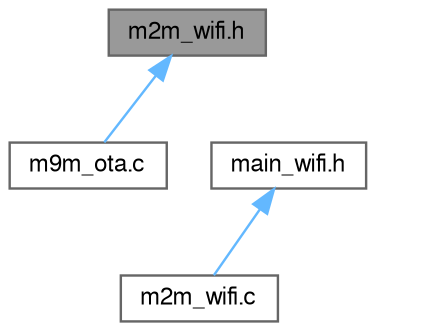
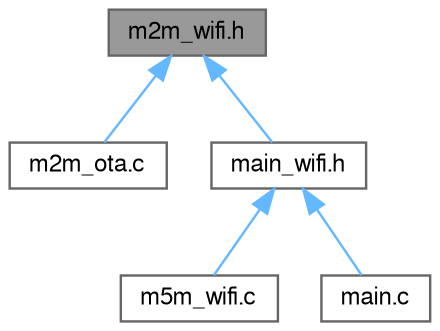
none -> (246, 109)
(88, 166) -> (88, 166)
(199, 298) -> (199, 298)
none -> (376, 298)
